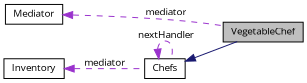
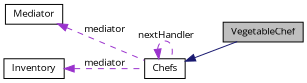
(148, 18) -> (105, 44)
